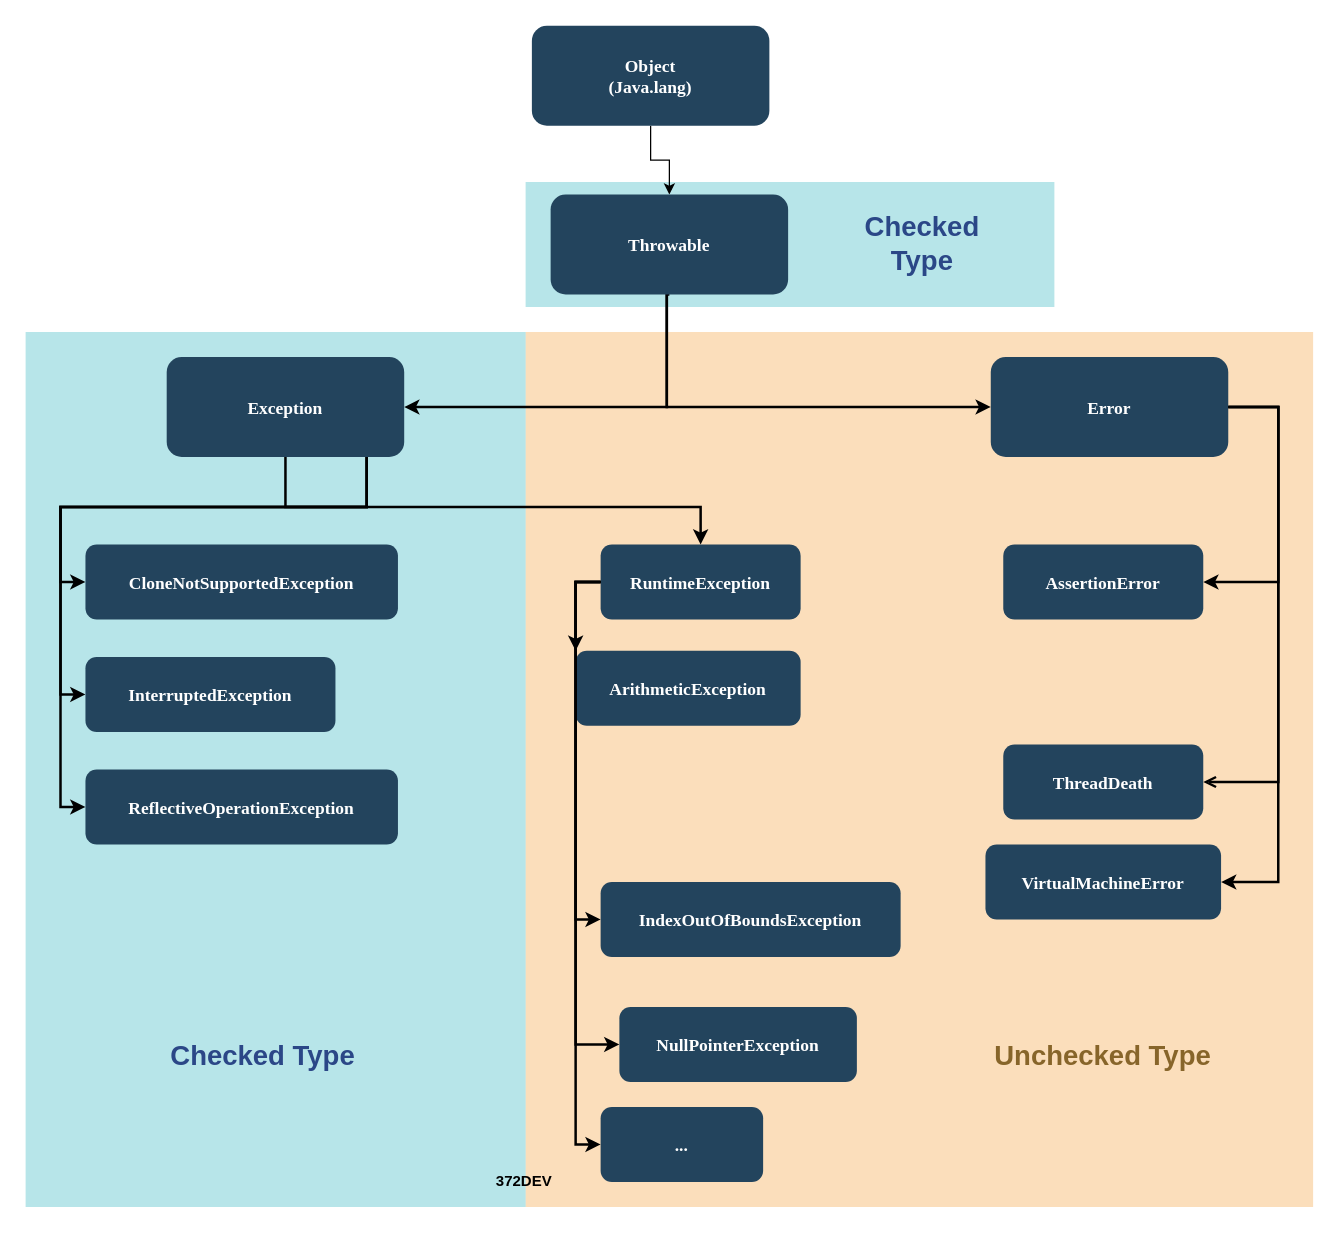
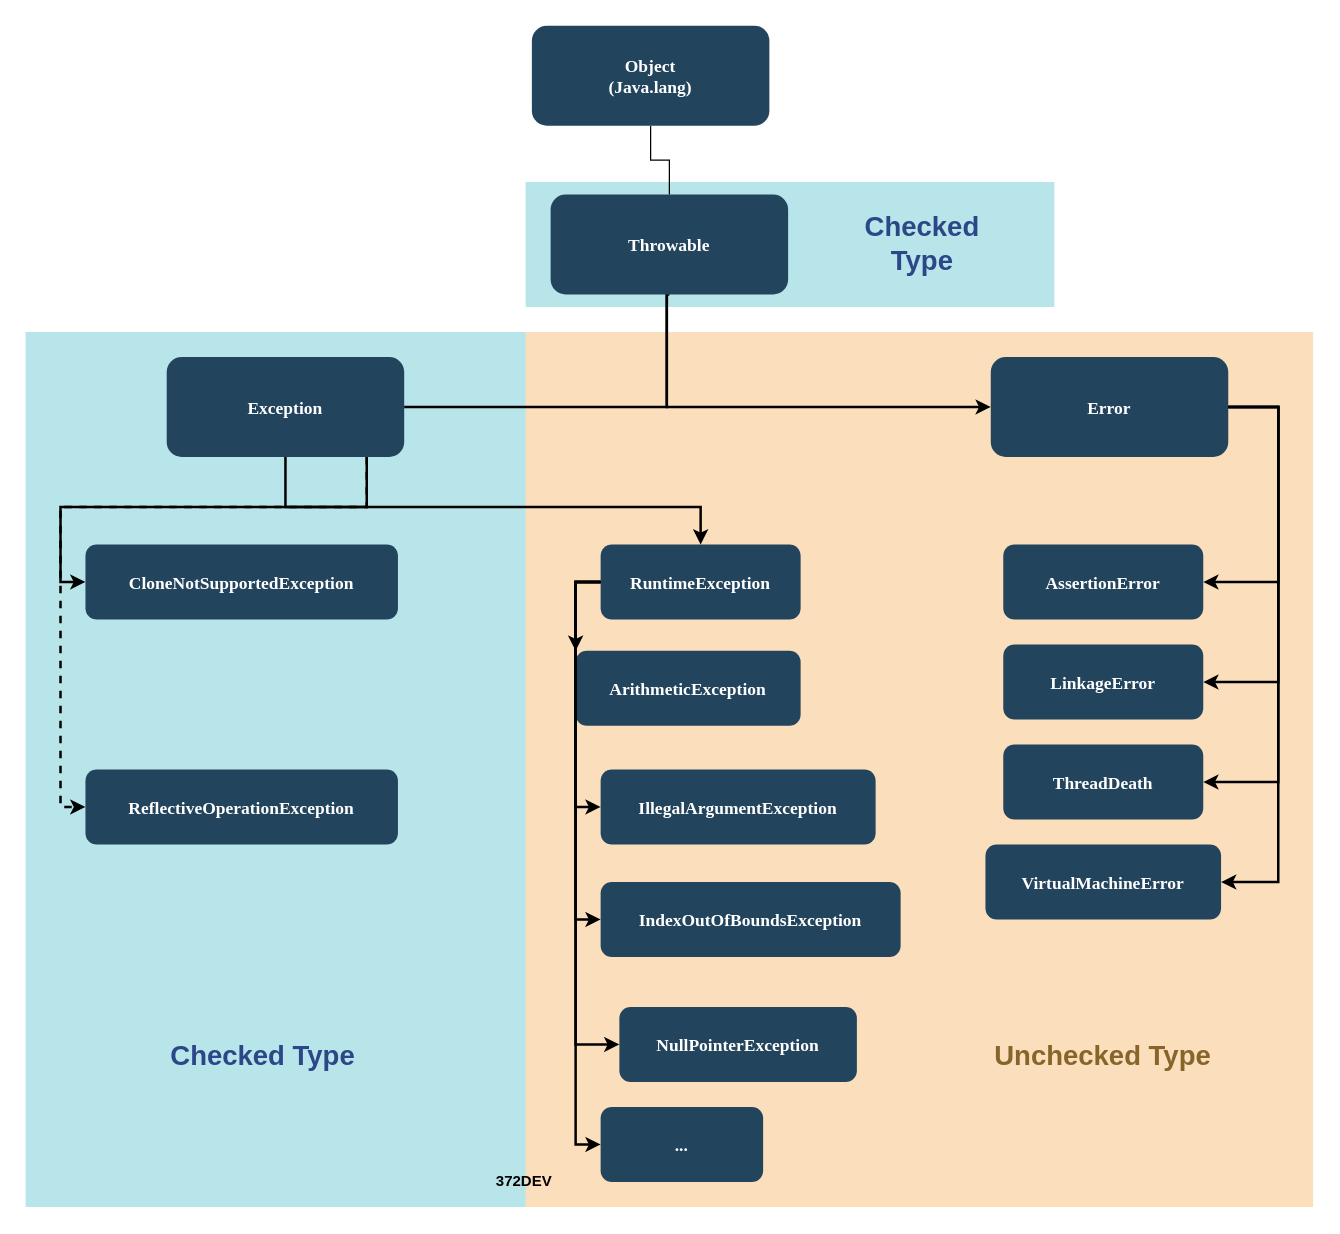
(669, 184) -> (669, 188)
(417, 407) -> (411, 407)
none -> (1103, 682)
none -> (1245, 682)
(69, 694) -> none
(210, 694) -> none
(61, 759) -> (61, 759)
(1214, 782) -> (1216, 782)
none -> (584, 807)
none -> (738, 807)
